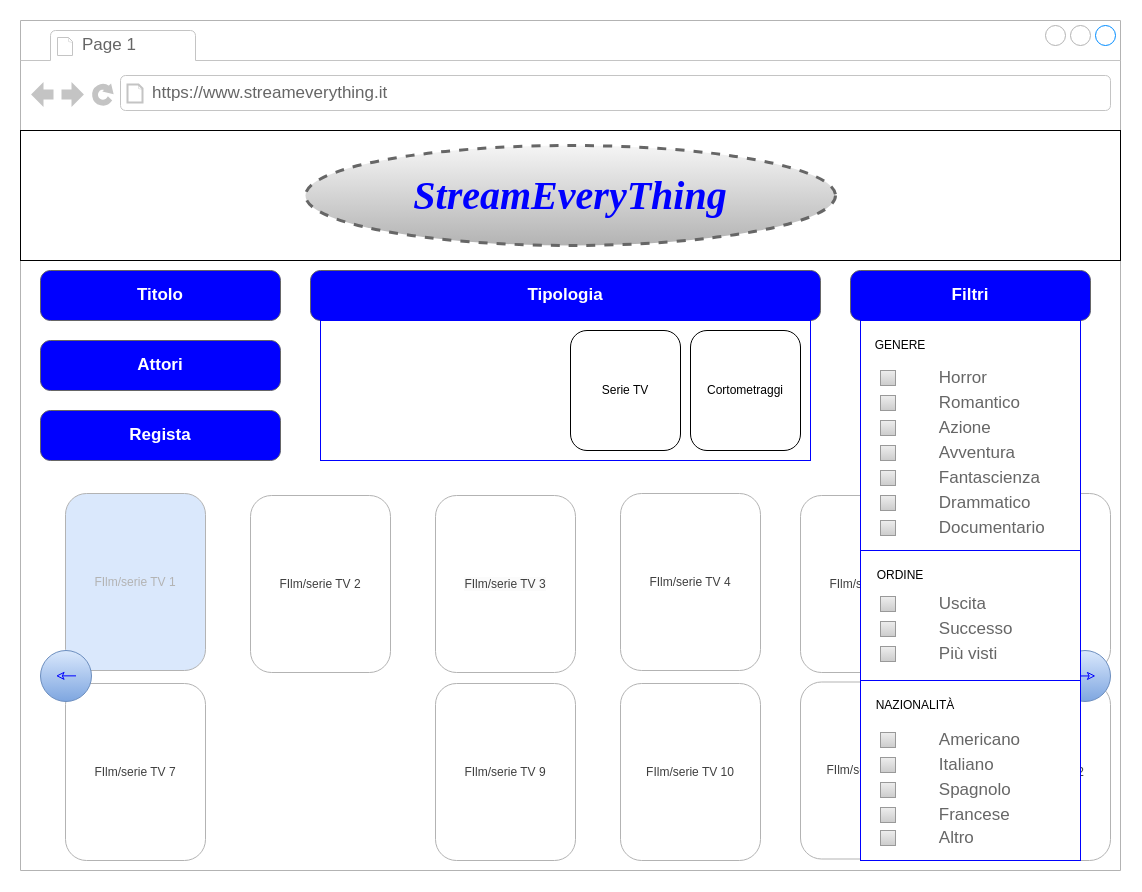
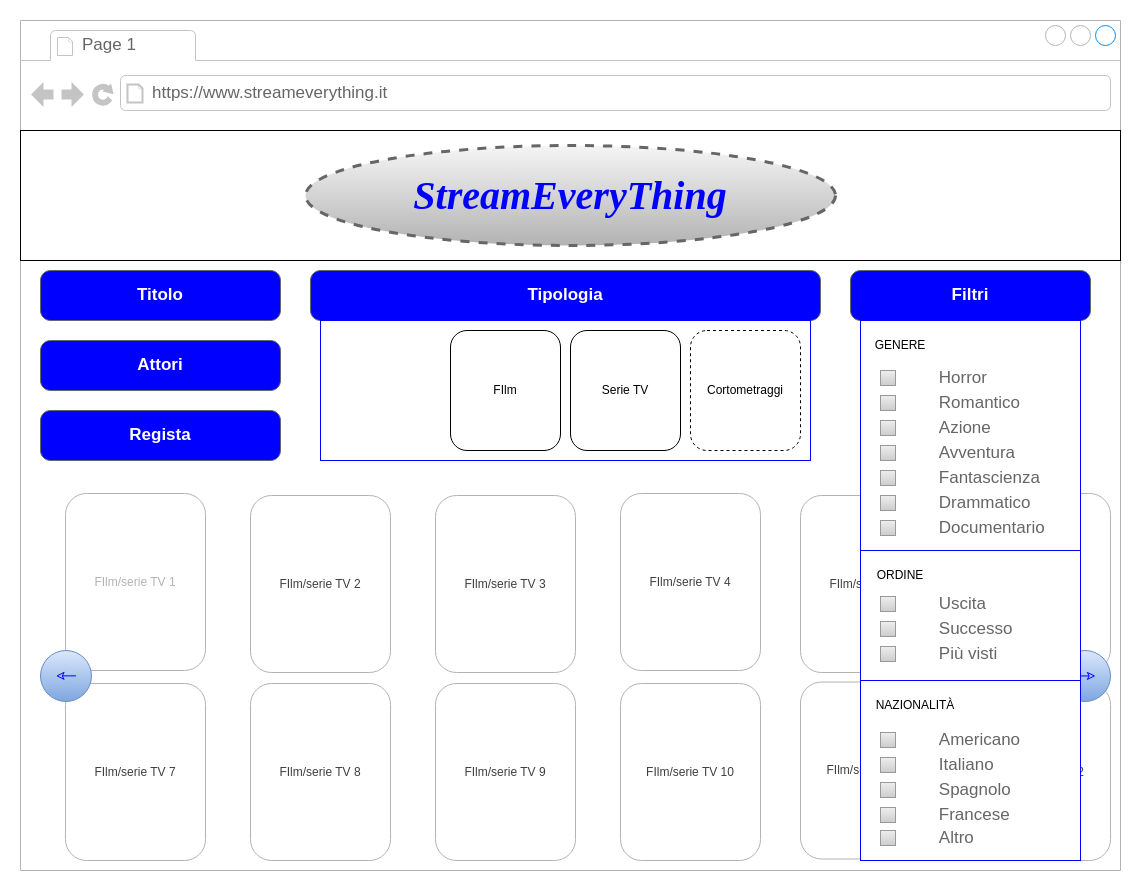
none -> (506, 391)
(746, 391) -> (746, 391)
(136, 582) -> (136, 582)
none -> (321, 772)
